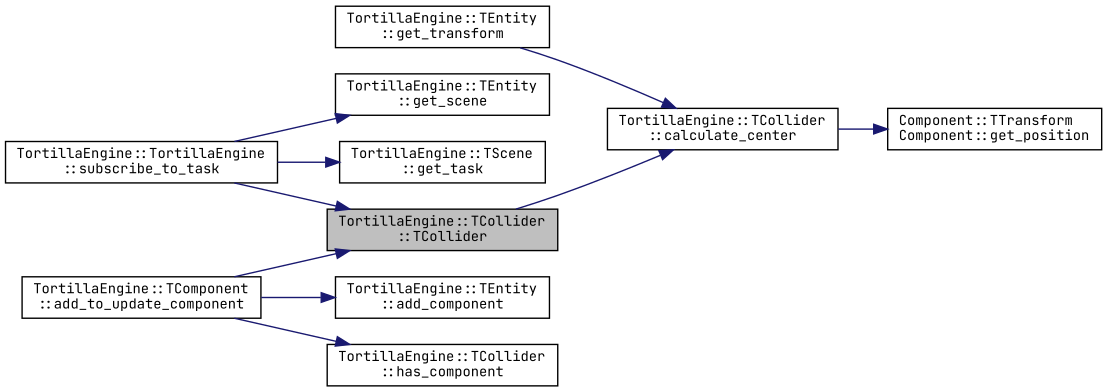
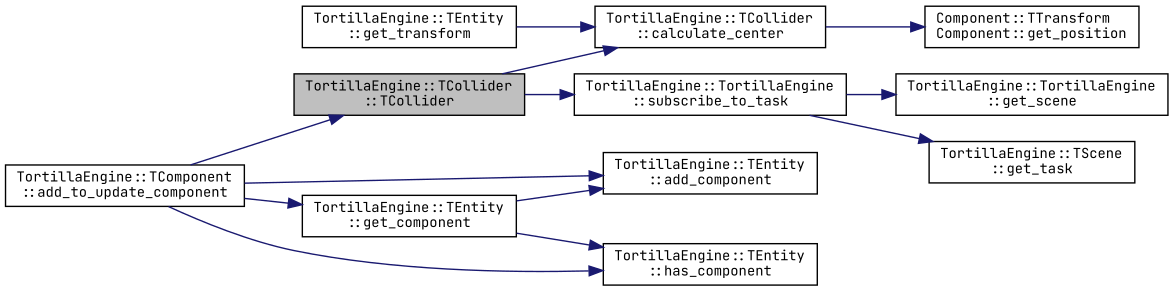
(442, 95) -> (1032, 95)
(285, 195) -> (542, 95)
none -> (409, 216)
(442, 365) -> (710, 264)
